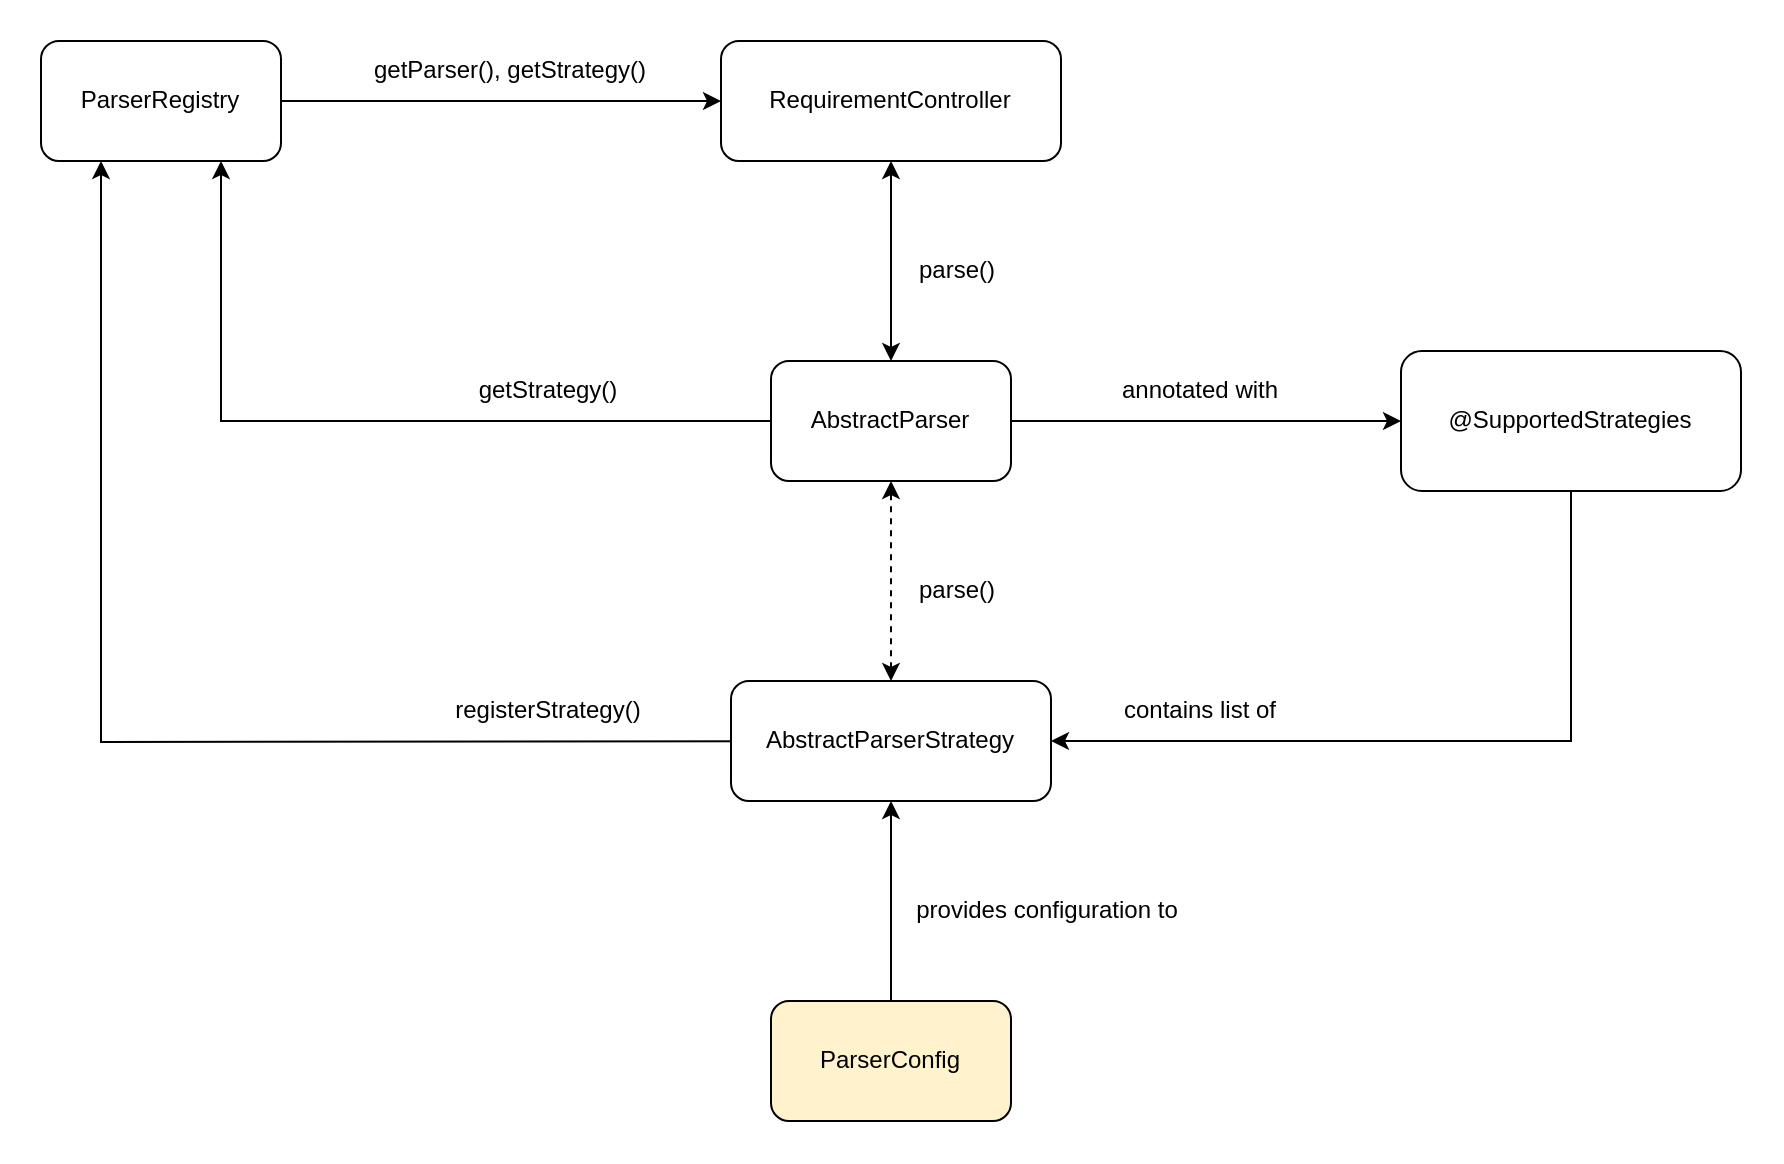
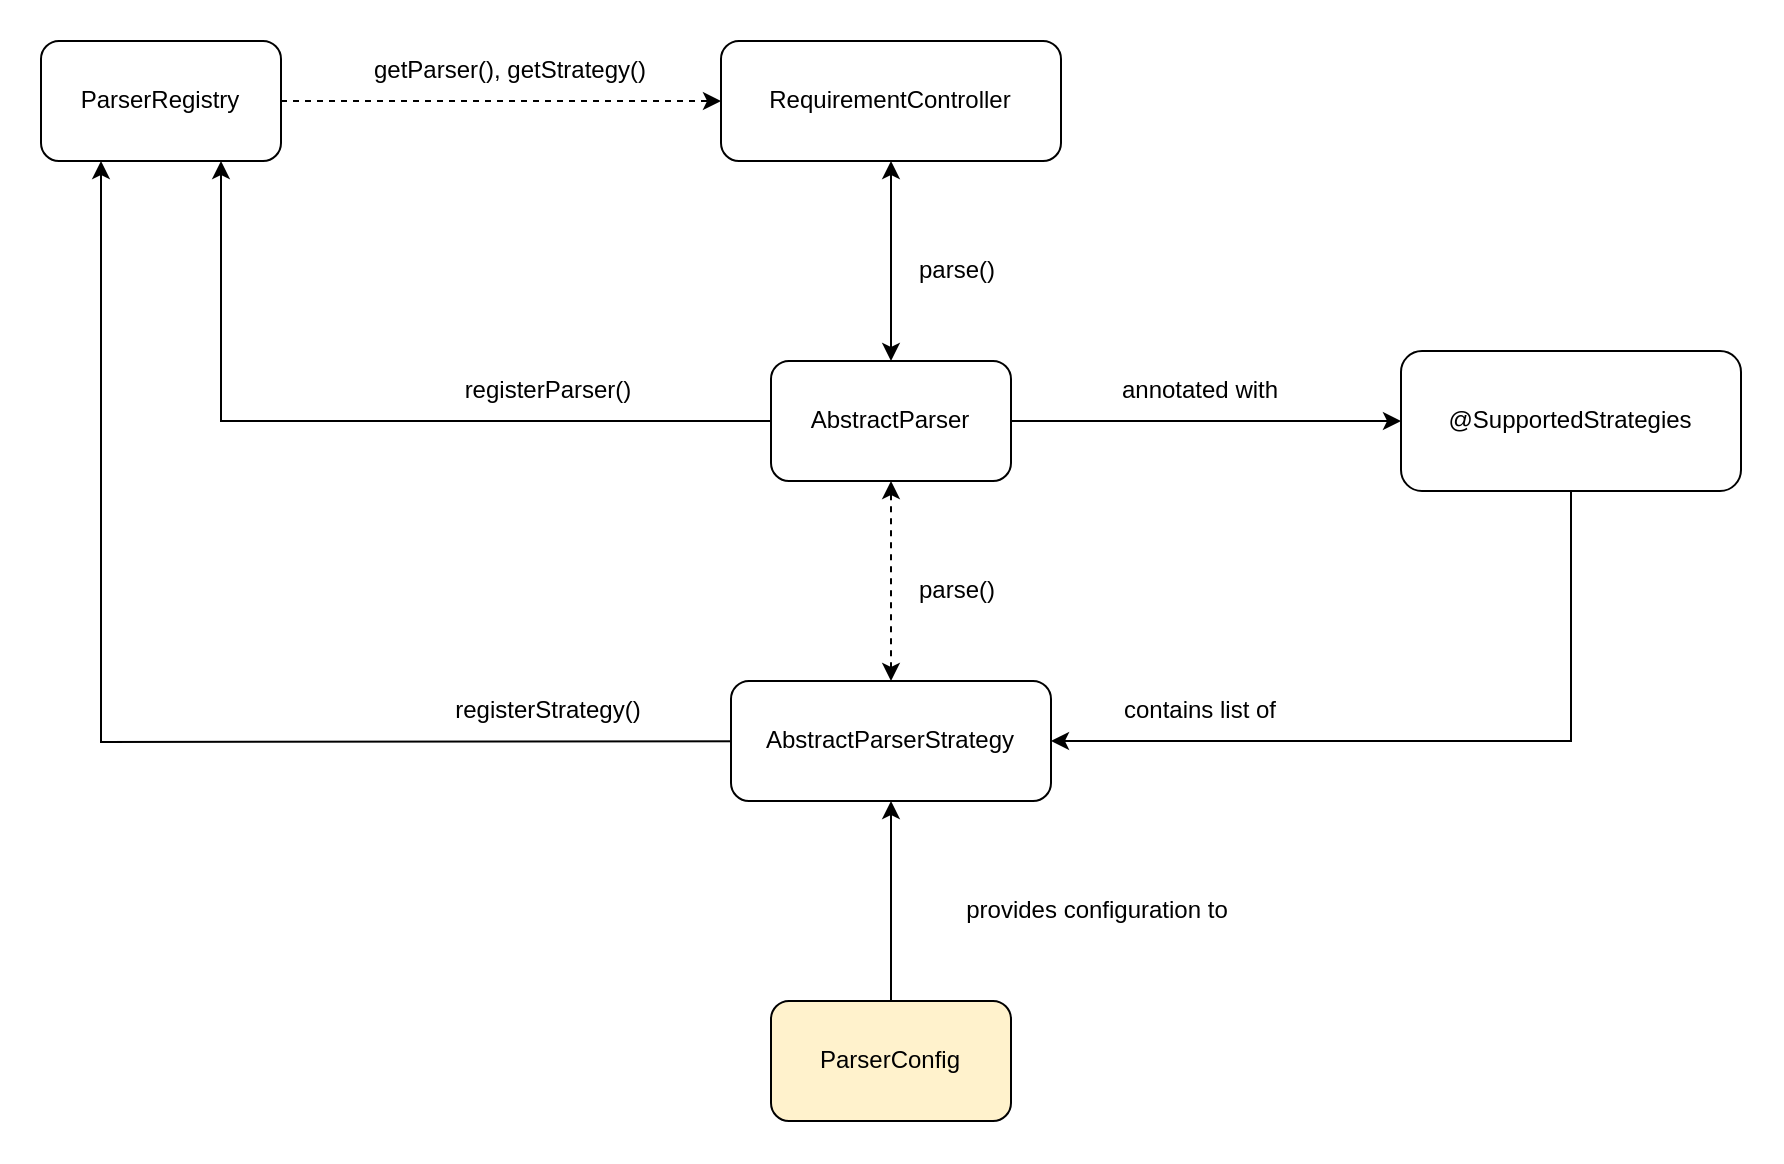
(493, 101) -> (493, 101)
(549, 391) -> (549, 391)
(1048, 911) -> (1098, 911)
